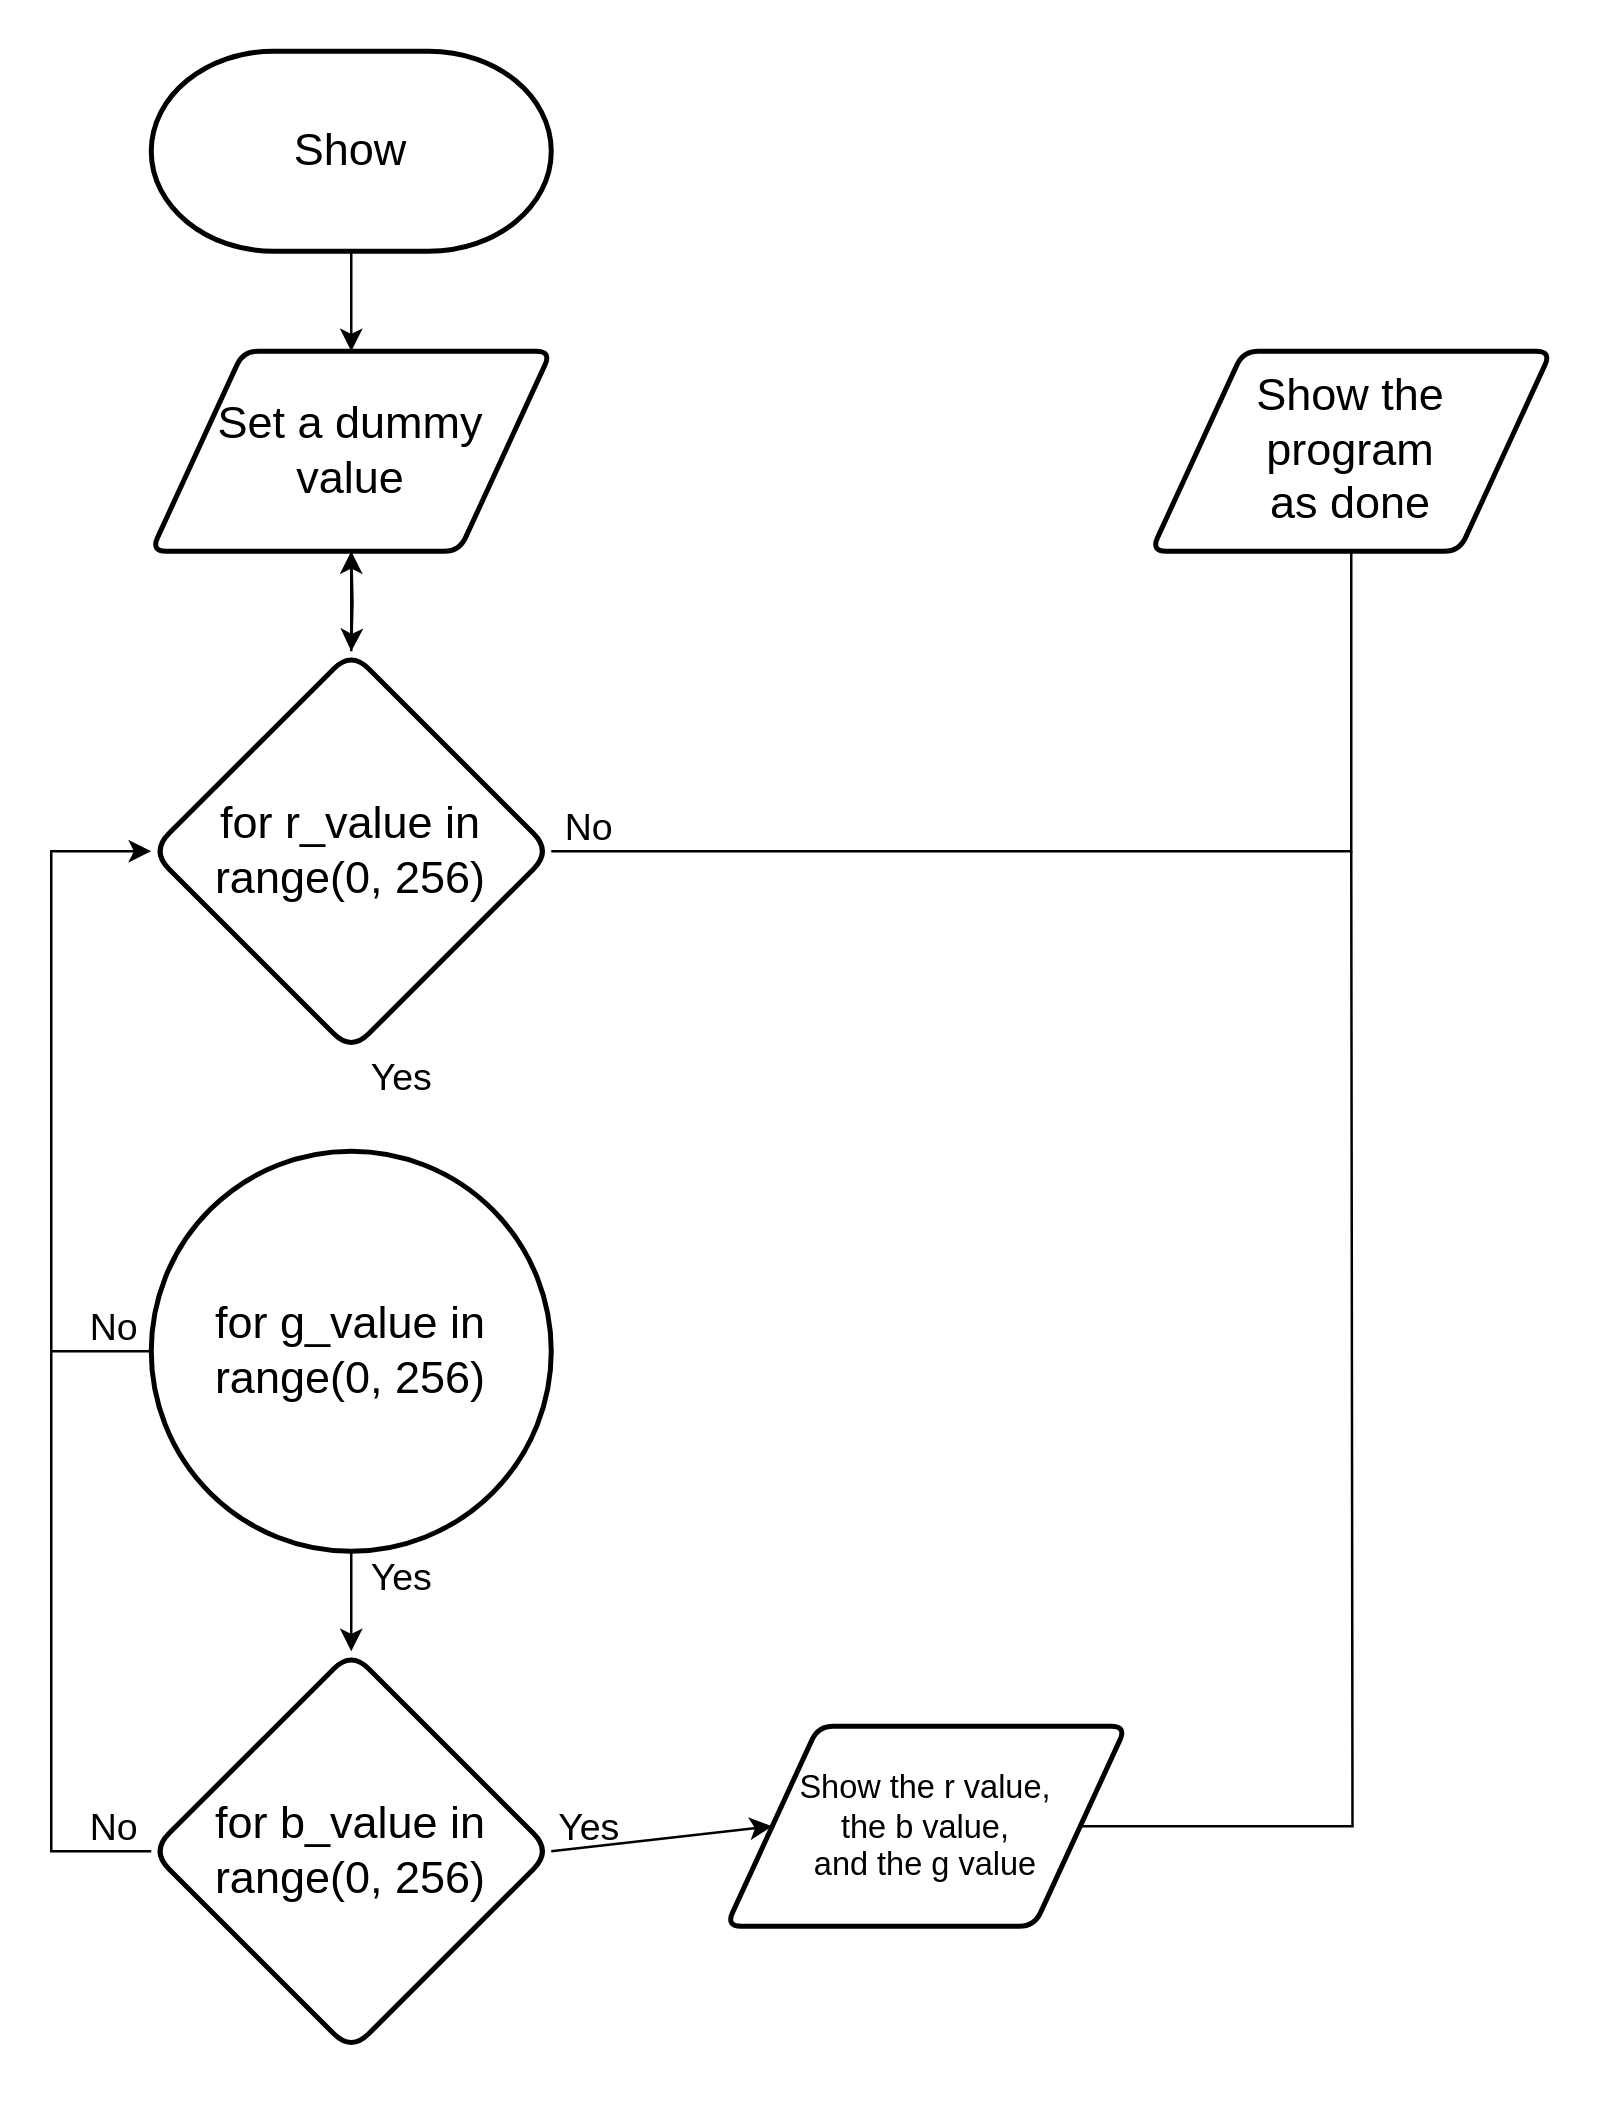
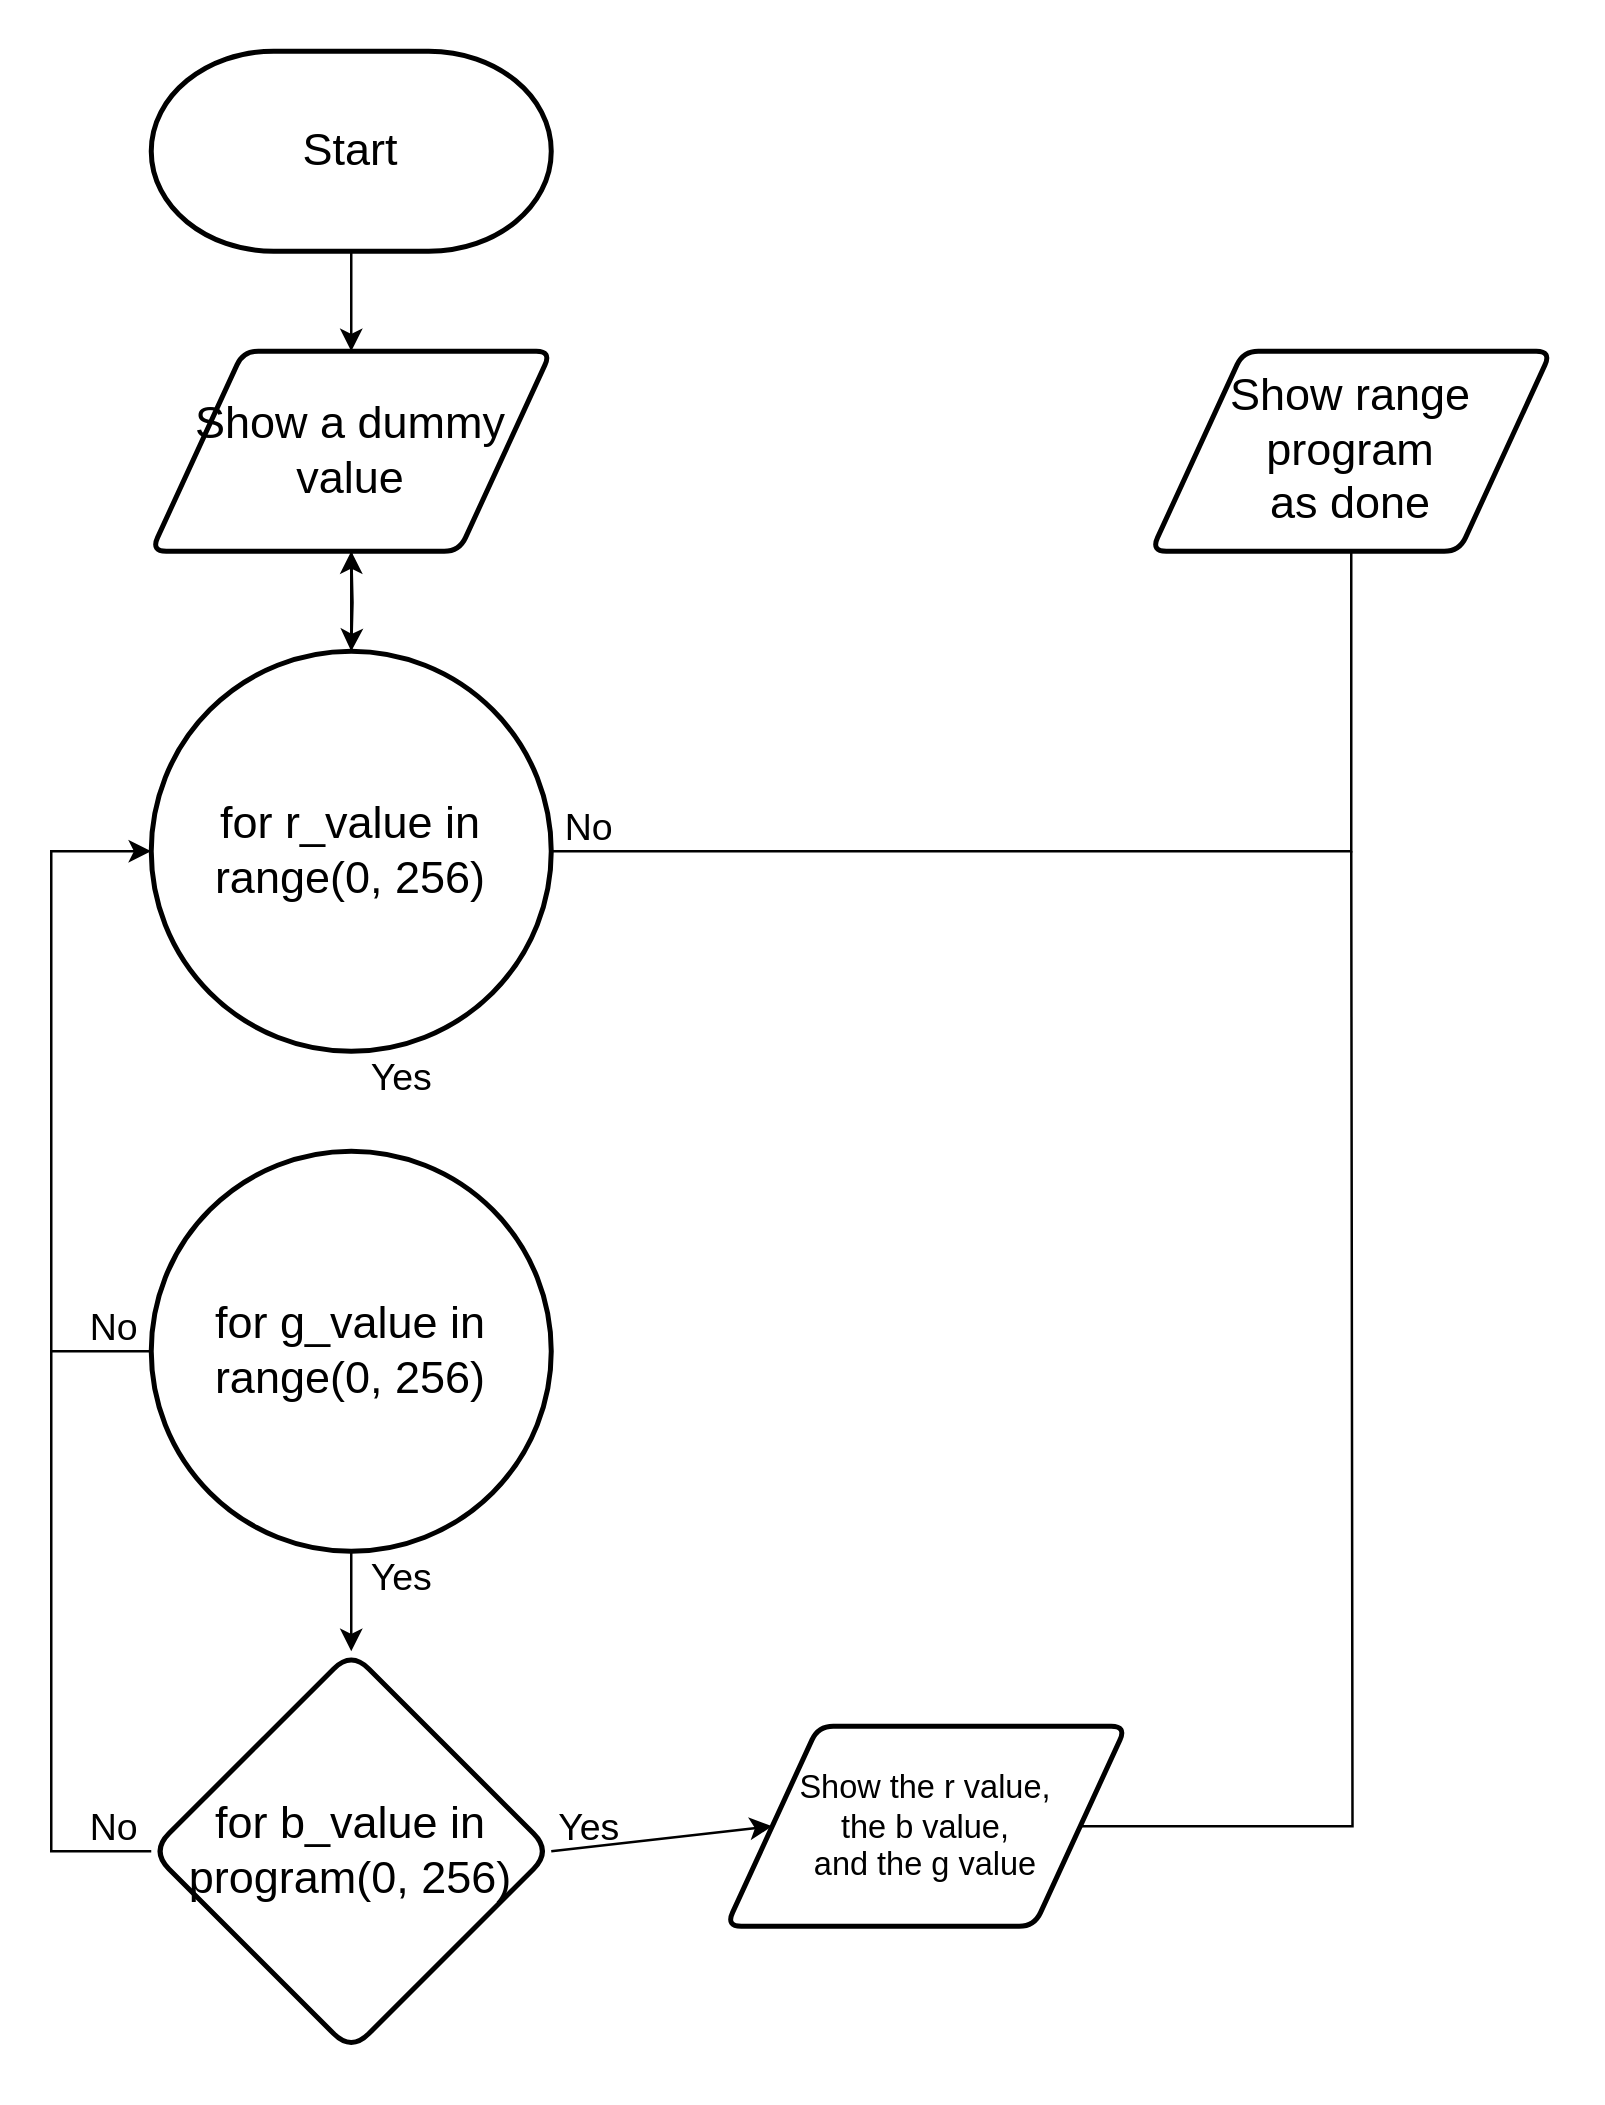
(351, 151) -> (351, 151)
(351, 451) -> (351, 451)
(1351, 451) -> (1351, 451)
(351, 851) -> (351, 851)
(351, 1851) -> (351, 1851)
